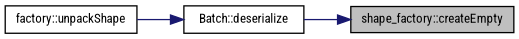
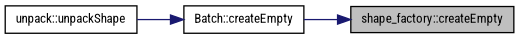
(71, 20) -> (71, 20)
(244, 20) -> (244, 20)
